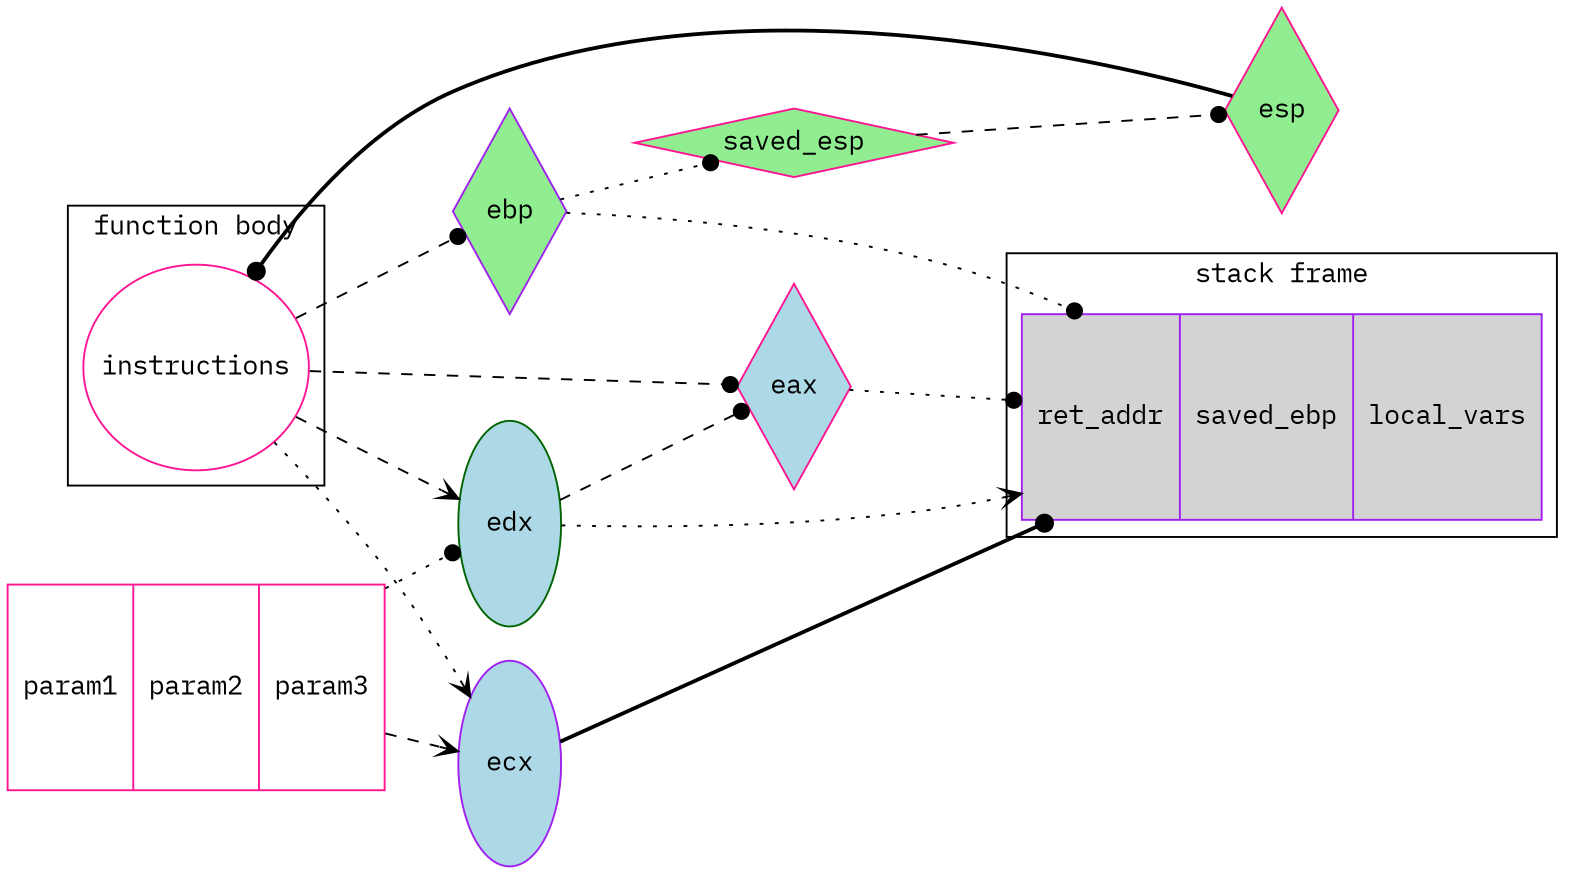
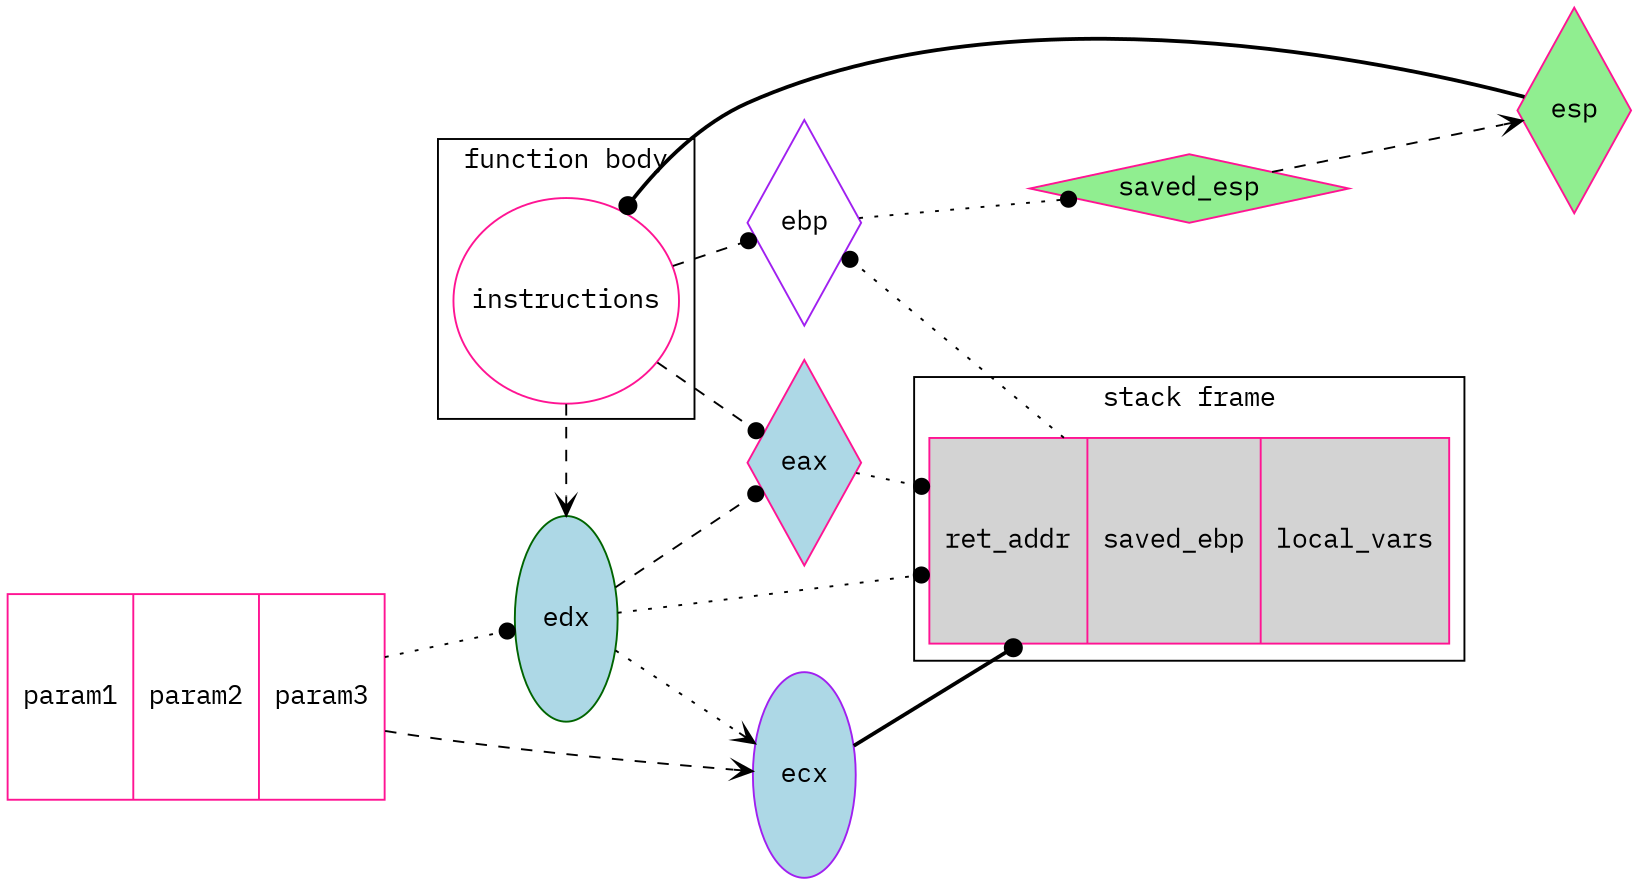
(1063, 125) -> (1388, 148)
(510, 211) -> (804, 223)
(821, 238) -> (960, 351)
(1282, 417) -> (1189, 541)
(783, 523) -> (766, 595)
(375, 555) -> (677, 692)
